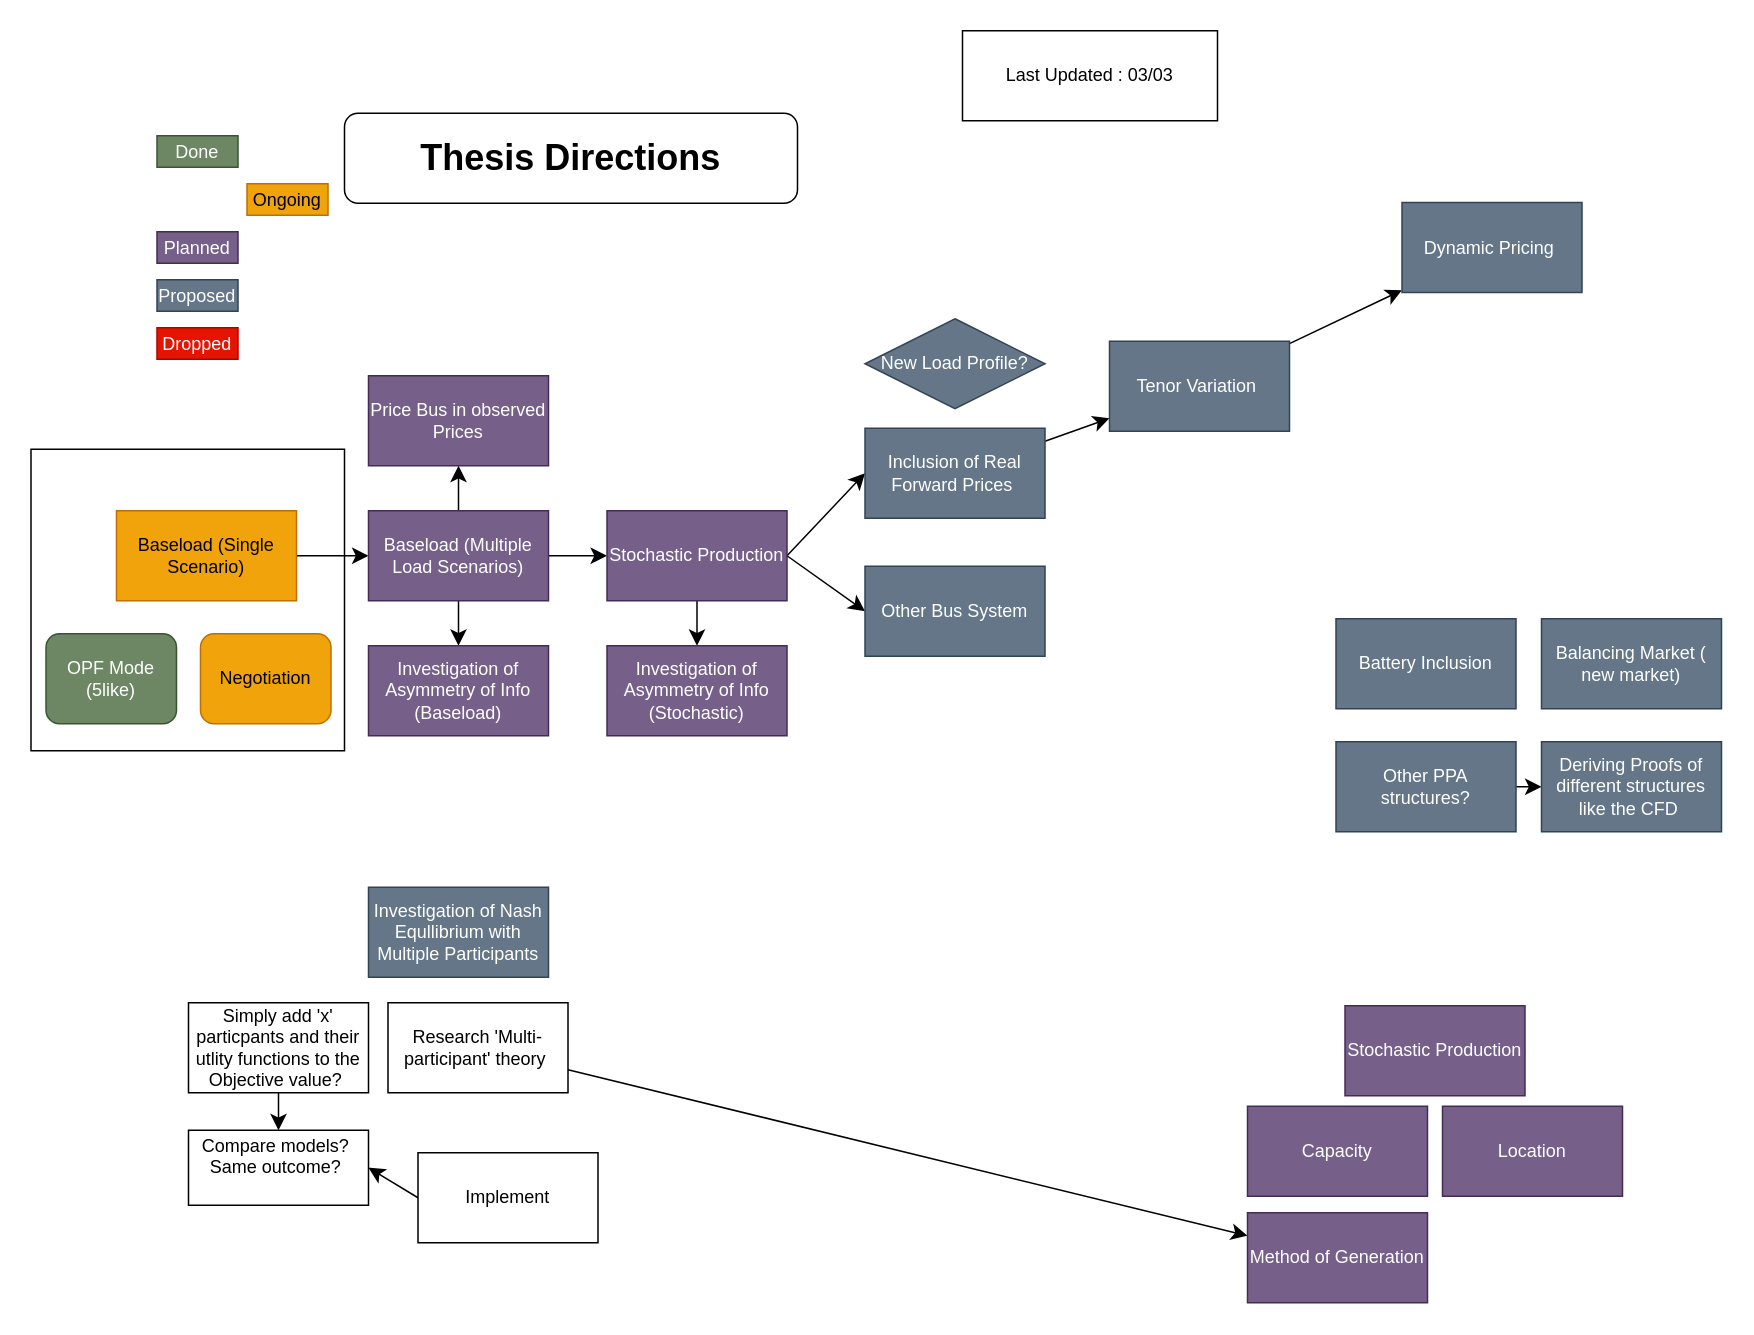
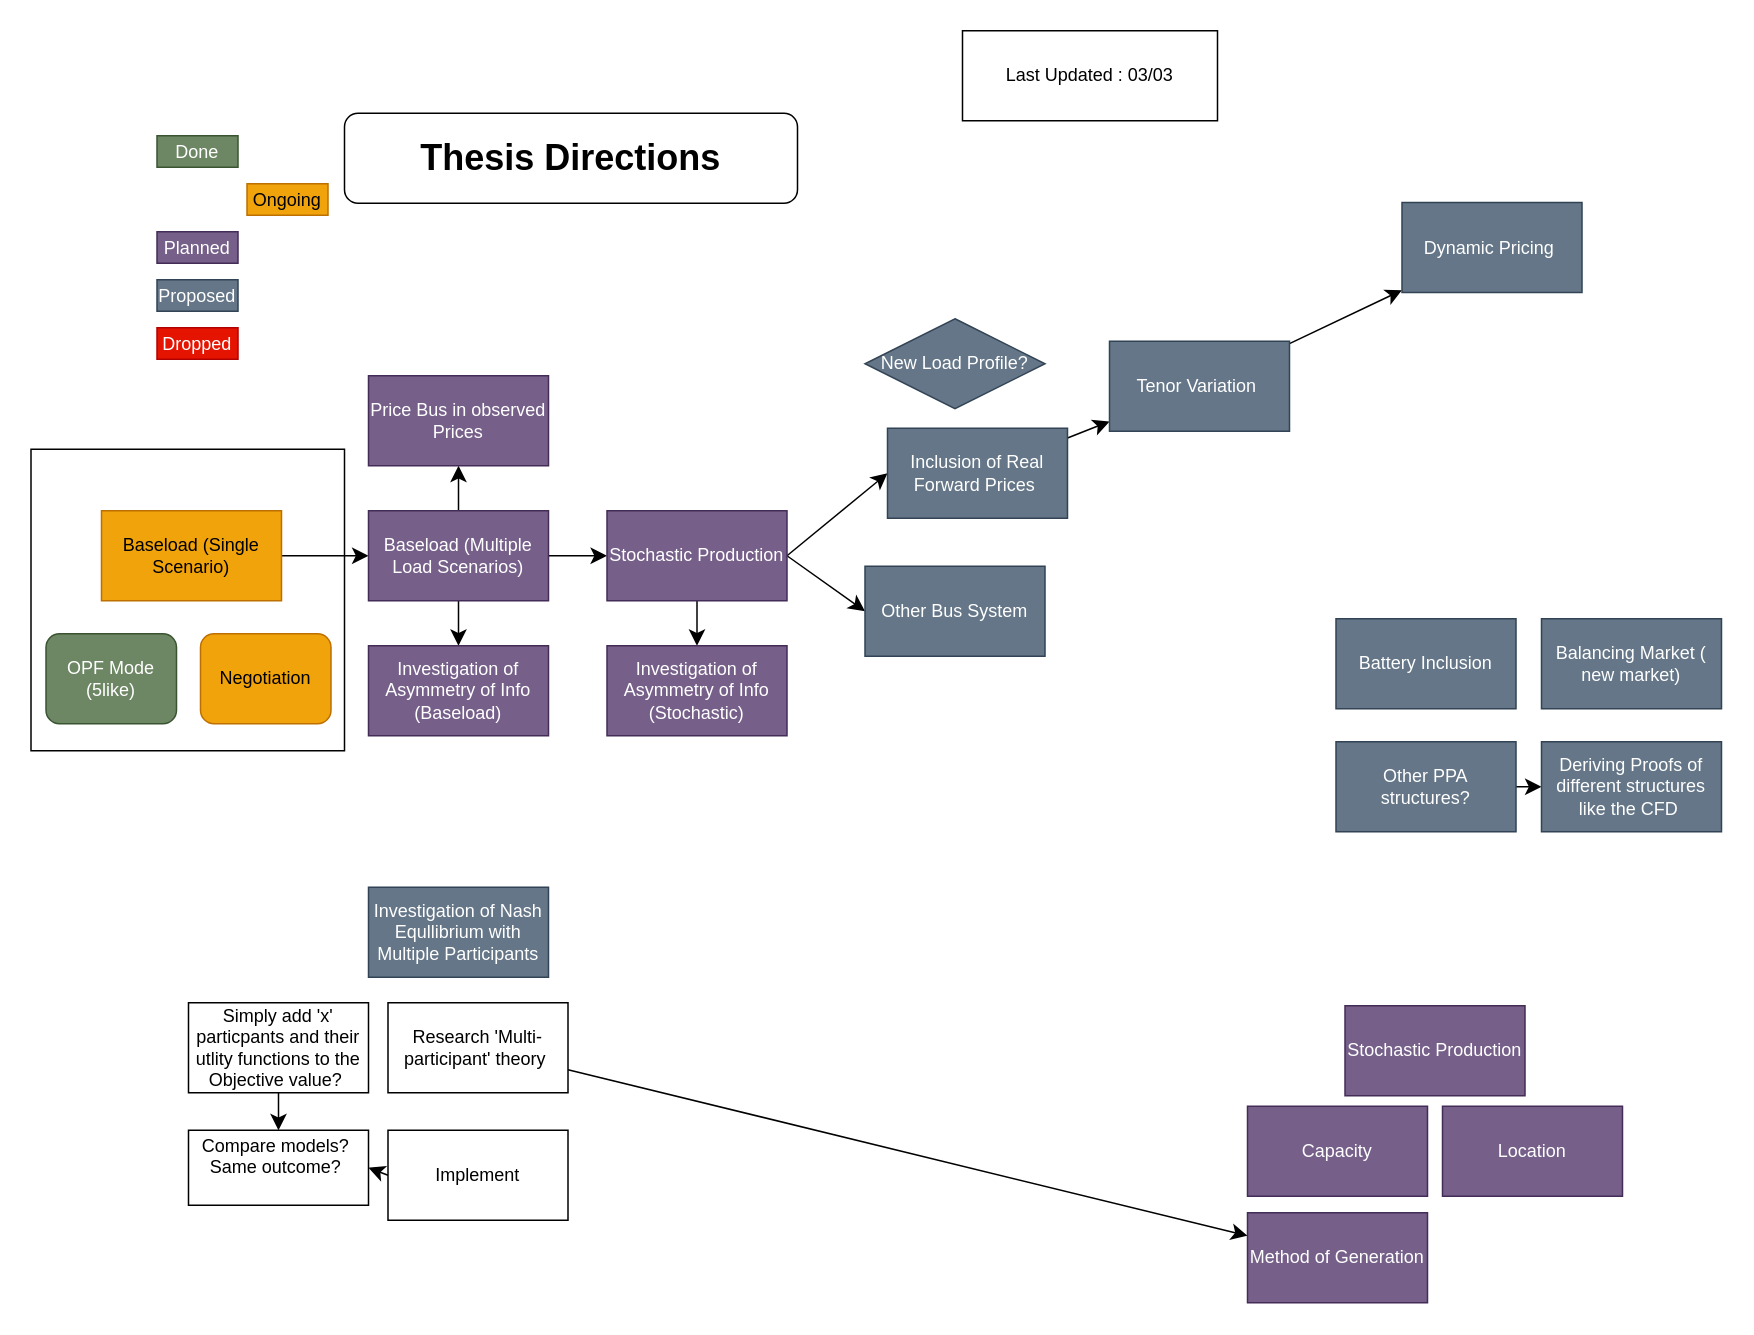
(955, 473) -> (977, 473)
(206, 556) -> (191, 556)
(508, 1198) -> (478, 1175)
